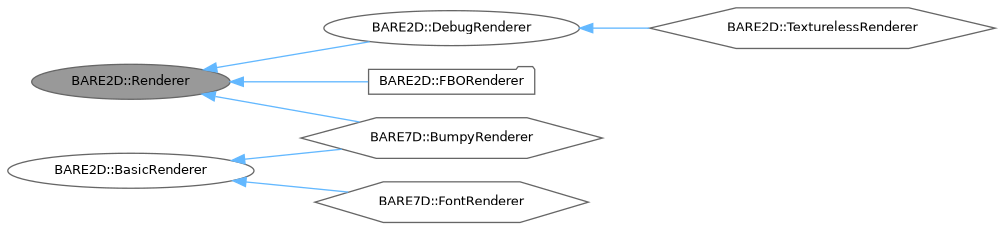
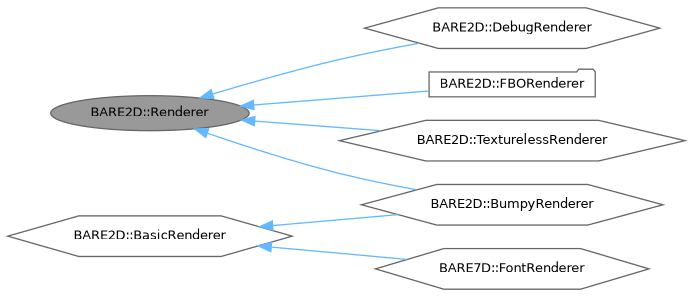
(452, 28) -> (512, 28)
(621, 28) -> (318, 126)
(452, 138) -> (512, 205)
(131, 171) -> (150, 236)
